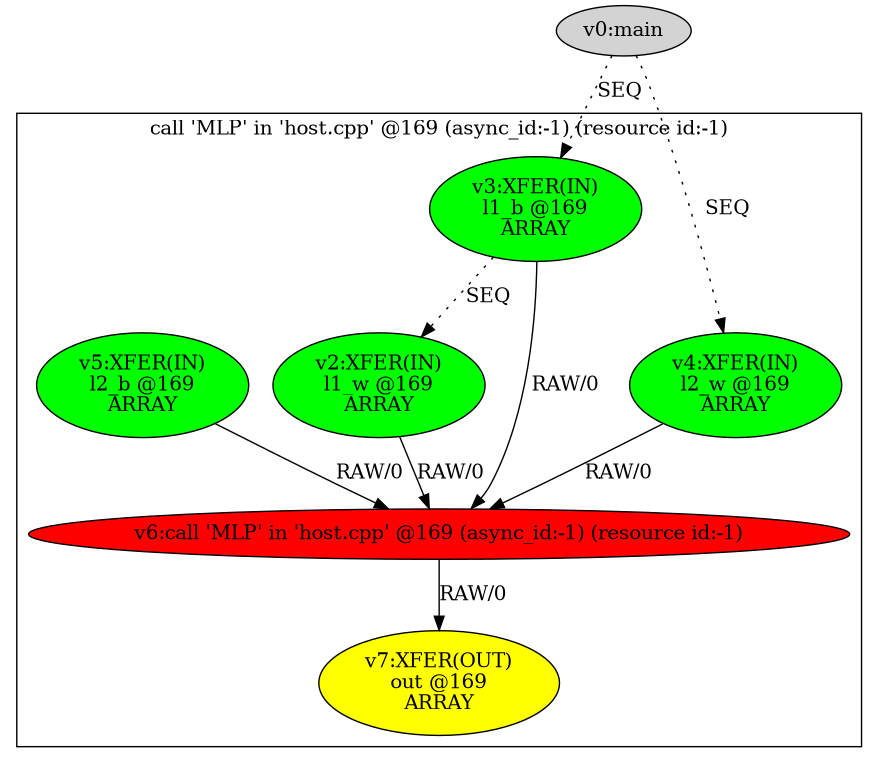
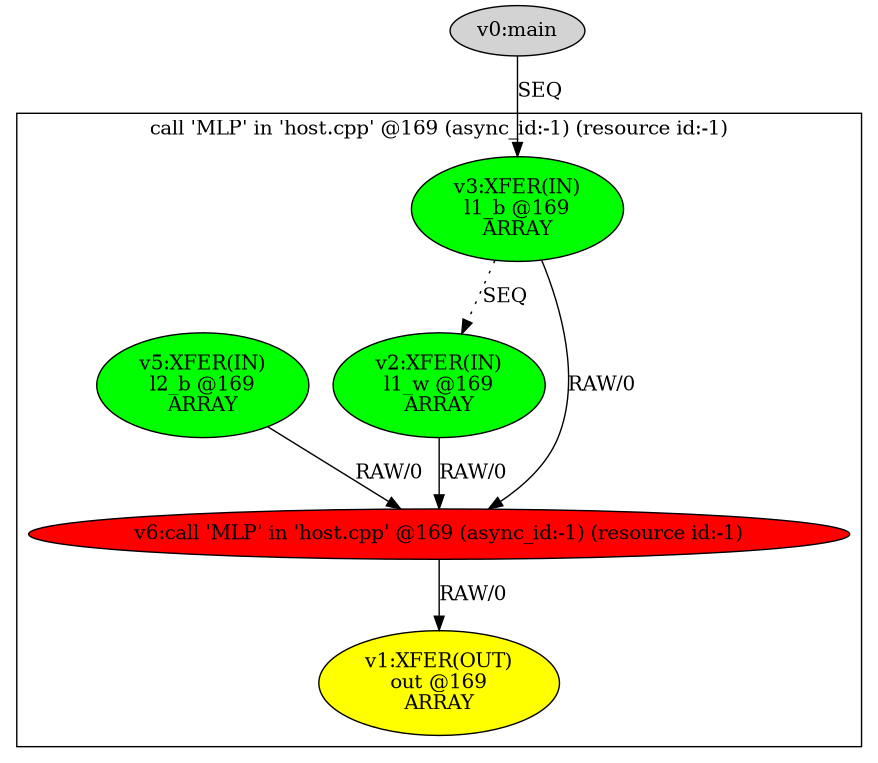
(589, 101) -> (517, 99)
(736, 385) -> none
(439, 683) -> (439, 683)
